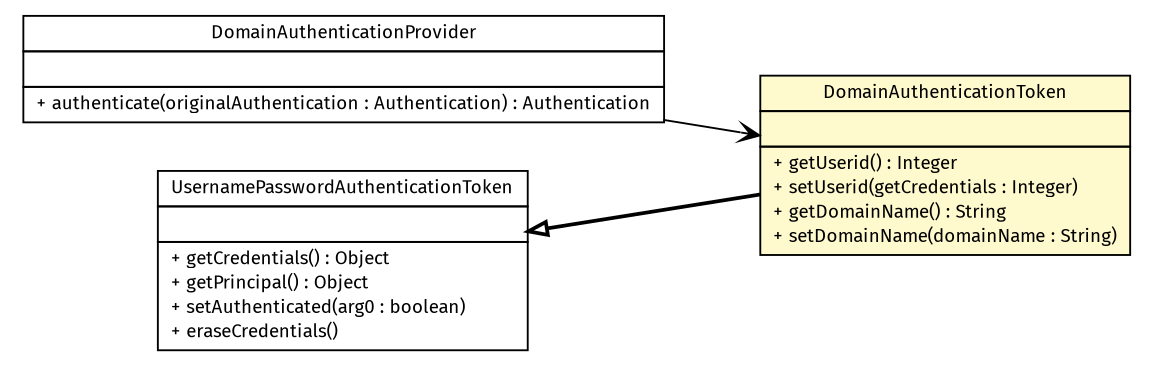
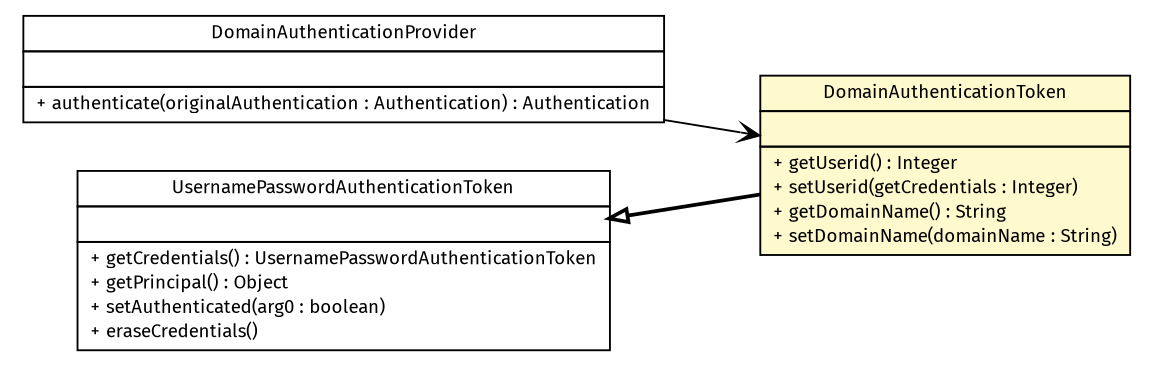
(281, 259) -> (344, 259)
